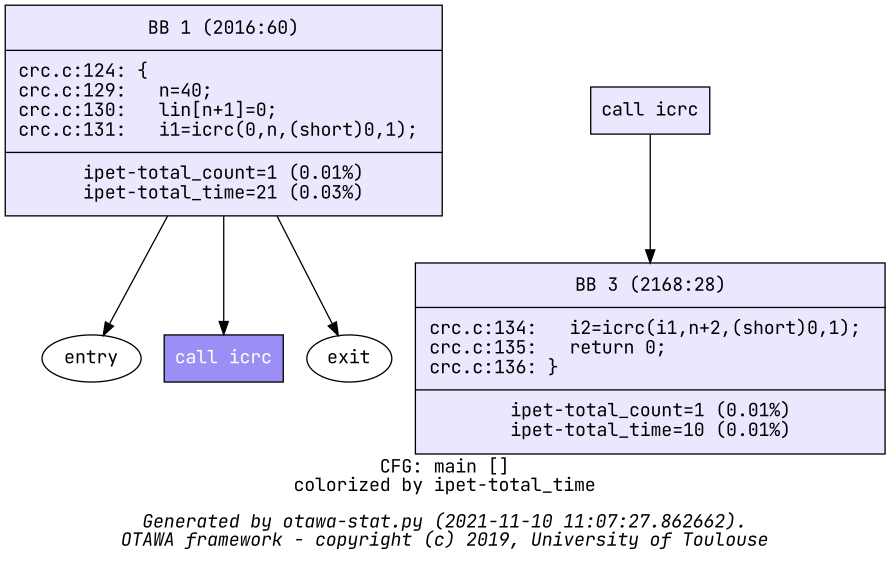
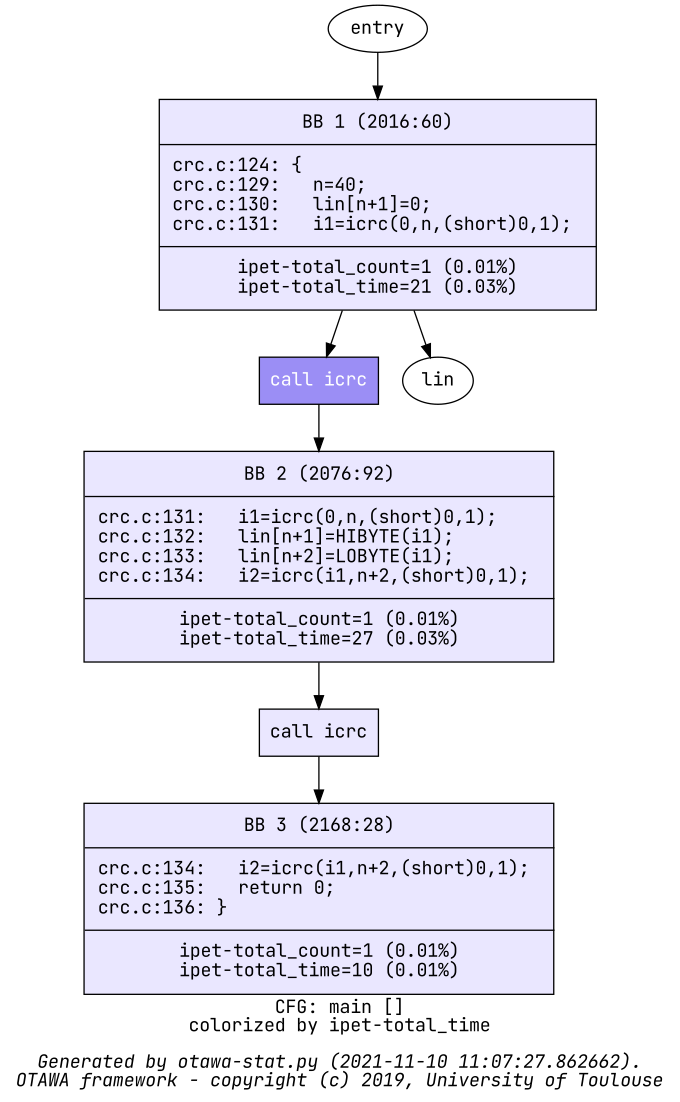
(139, 270) -> (378, 69)
(349, 358) -> (438, 381)
none -> (319, 557)
